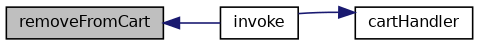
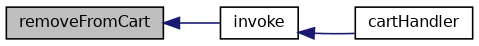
(318, 13) -> (335, 34)
